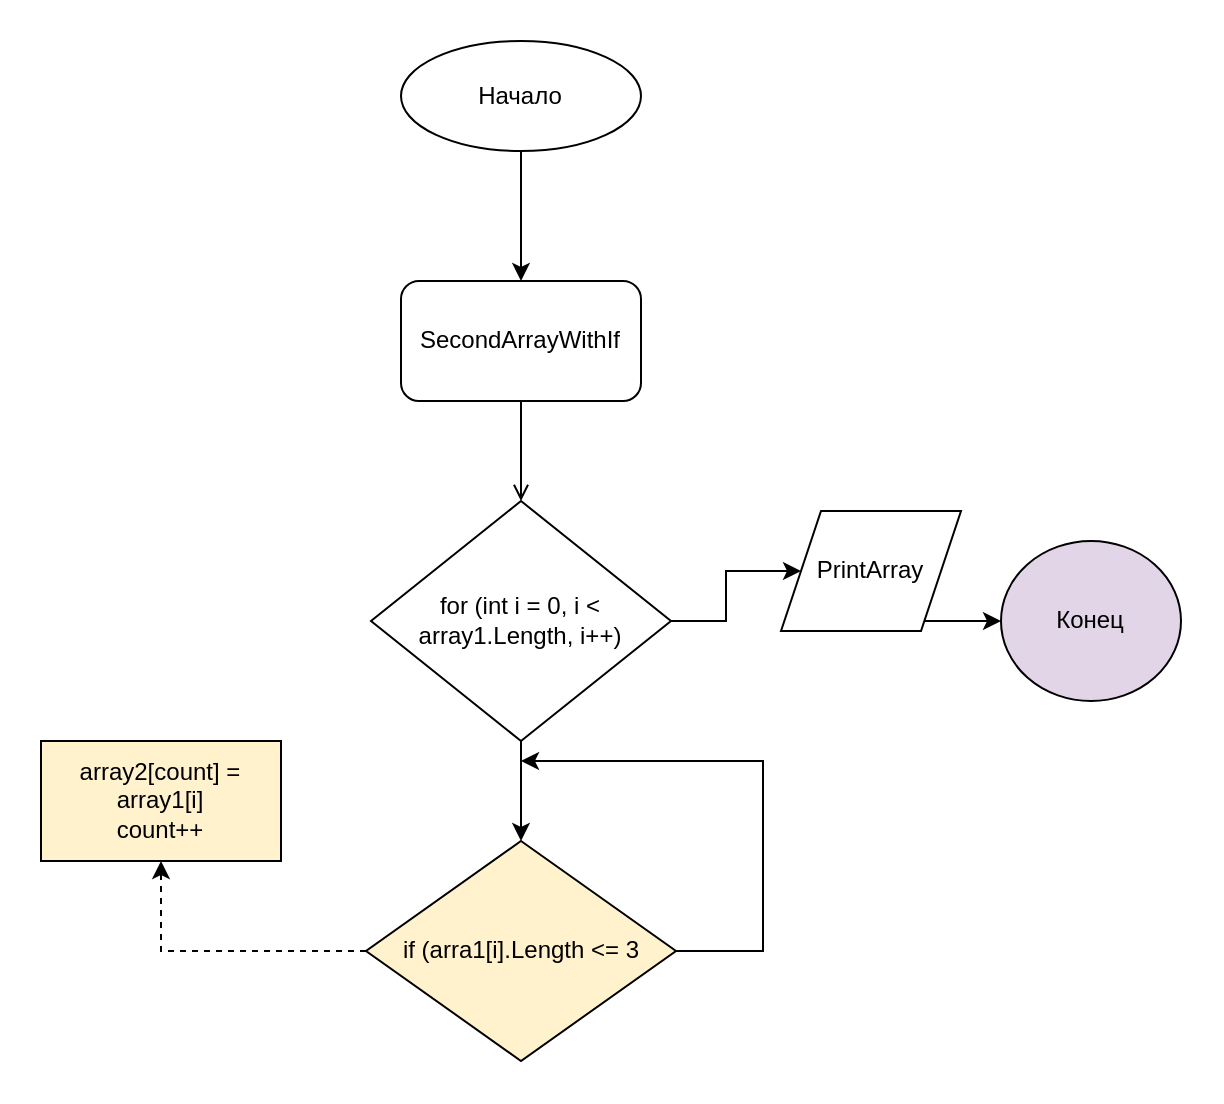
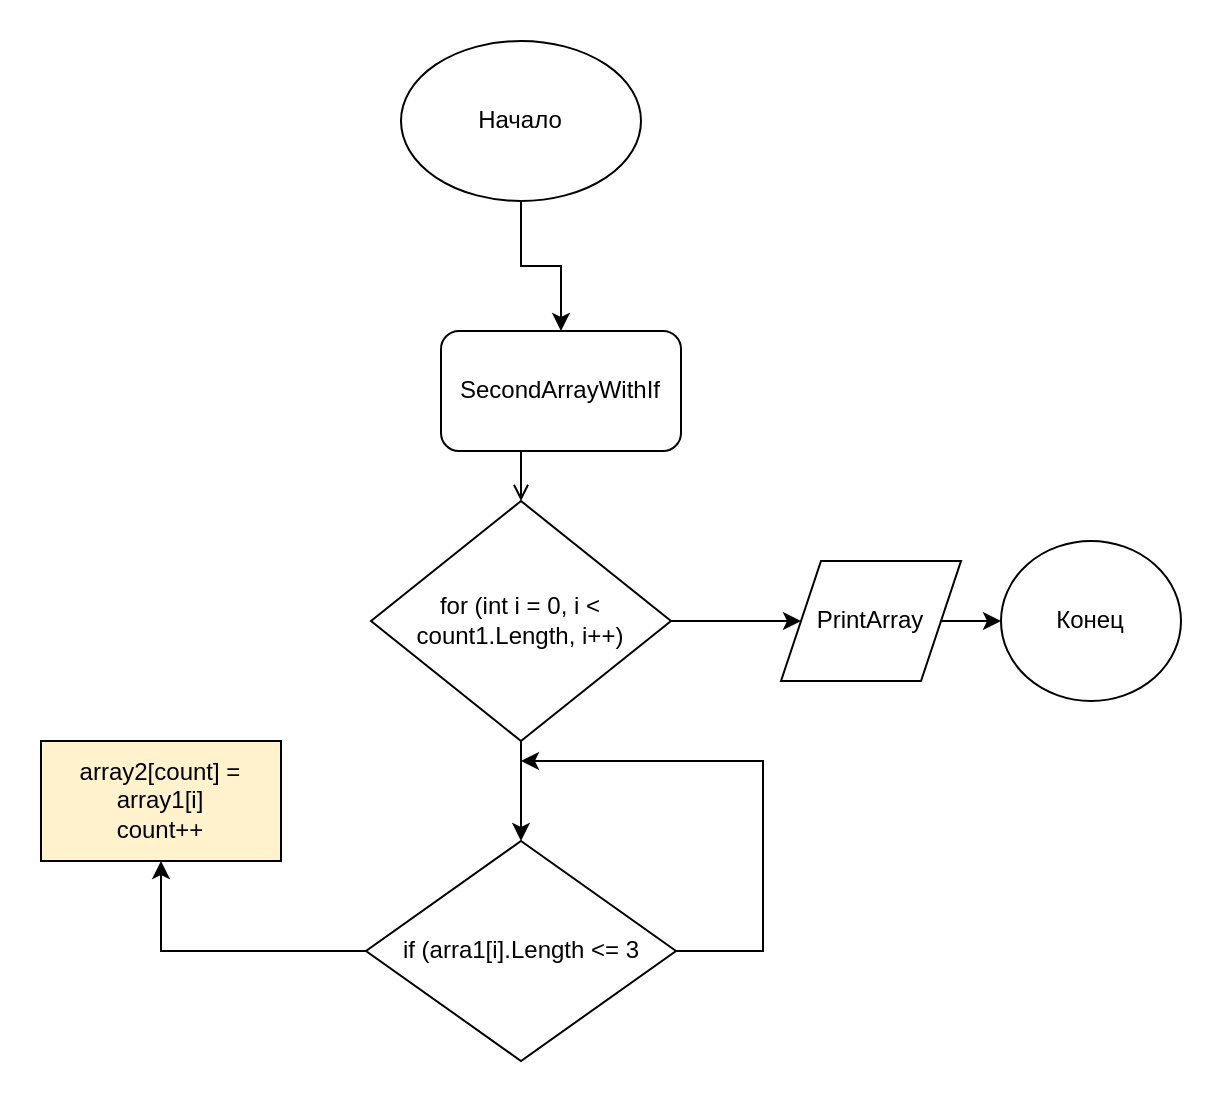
(521, 96) -> (521, 121)
(521, 341) -> (561, 391)
(871, 571) -> (871, 621)
(521, 621) -> (521, 621)
(1091, 621) -> (1091, 621)
(225, 951) -> (225, 951)
(521, 951) -> (521, 951)
